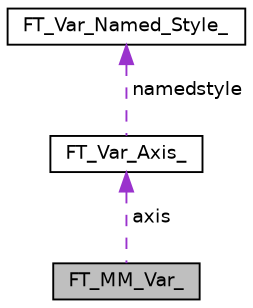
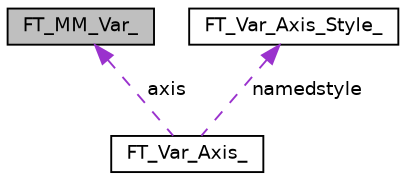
(126, 27) -> (294, 27)
(126, 228) -> (140, 98)
